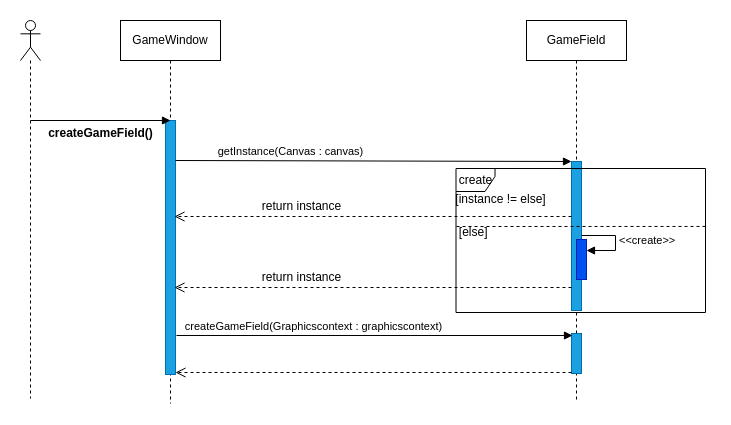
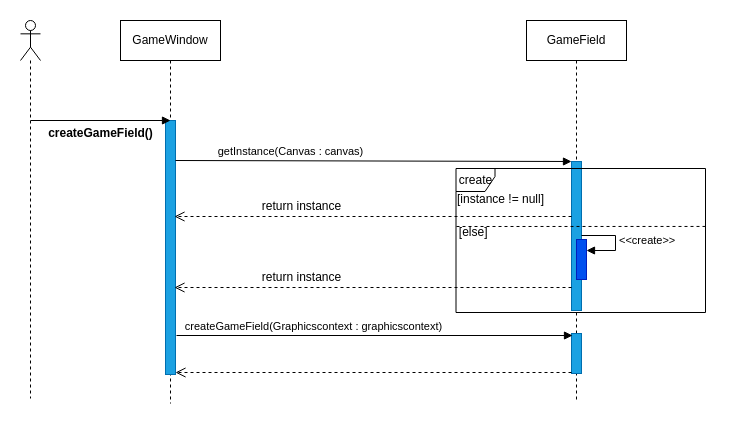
(501, 200) -> (501, 200)
